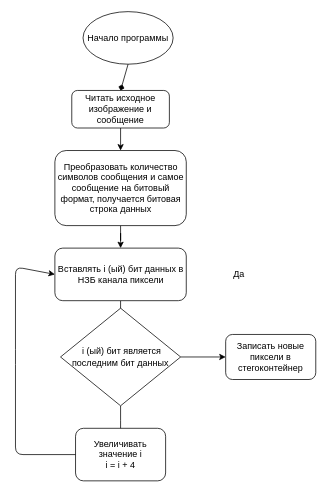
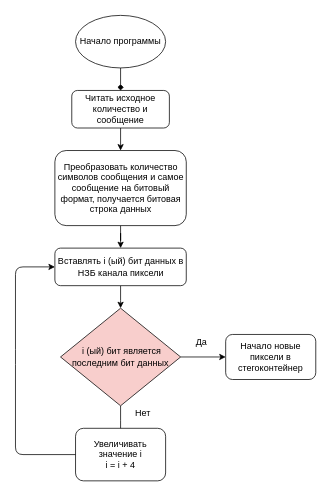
(128, 38) -> (120, 42)
(120, 109) -> (120, 109)
(120, 274) -> (120, 267)
(239, 274) -> (201, 342)
(120, 357) -> (120, 357)
(270, 357) -> (270, 357)
none -> (143, 413)
